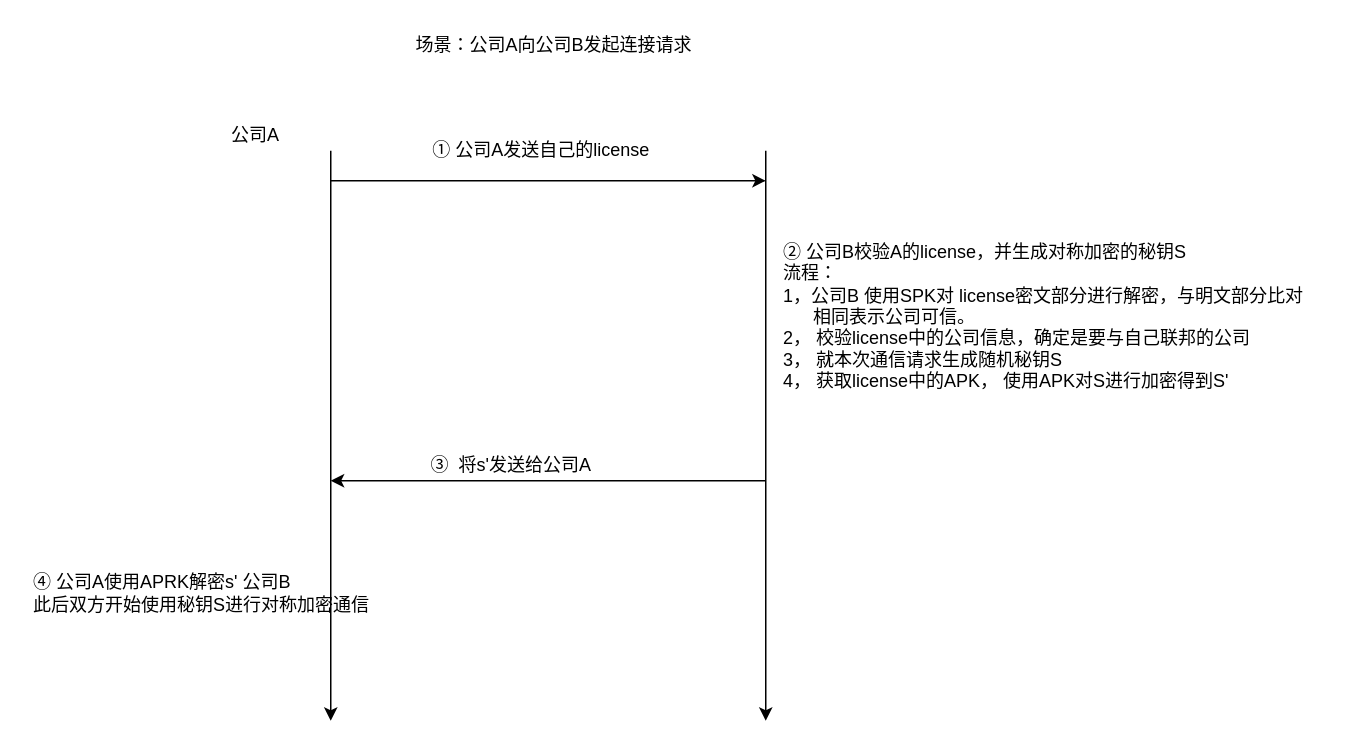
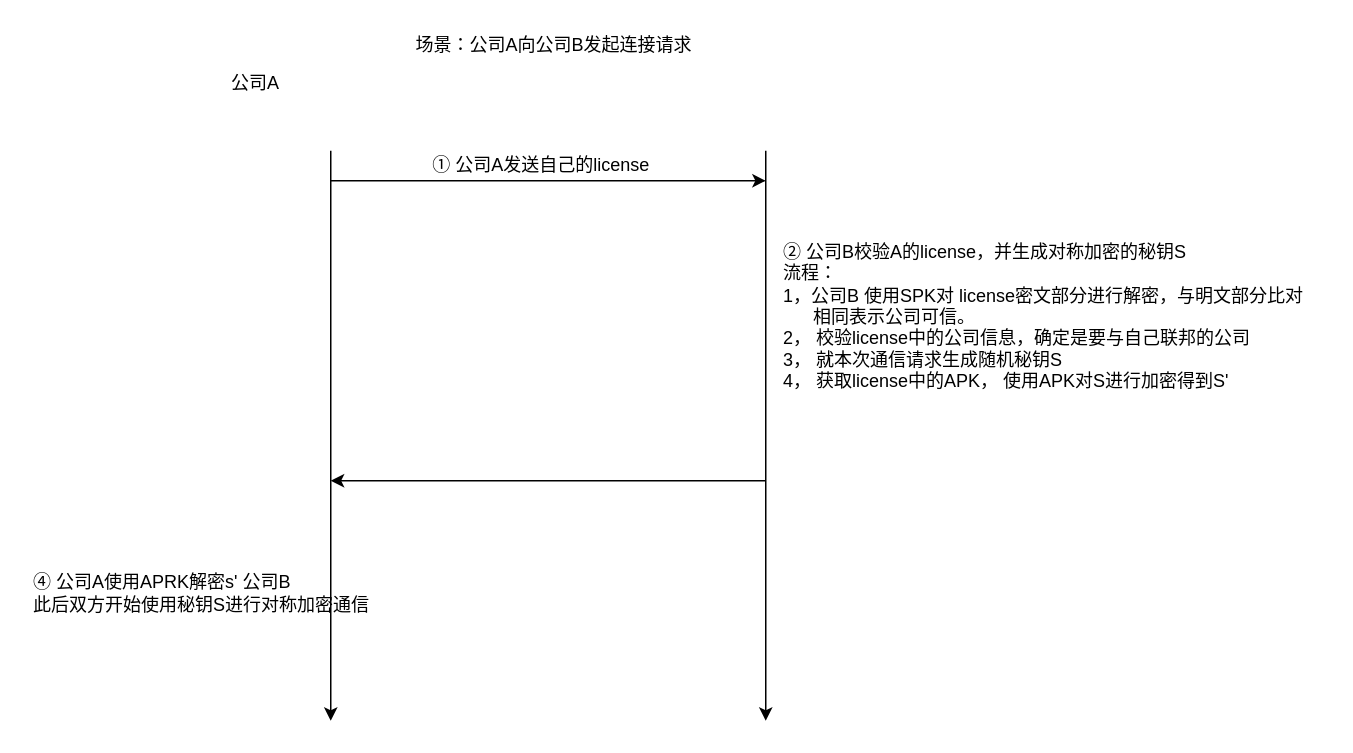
(256, 136) -> (256, 83)
(541, 151) -> (541, 166)
(511, 466) -> none
